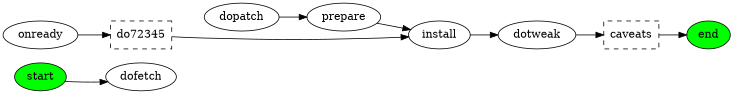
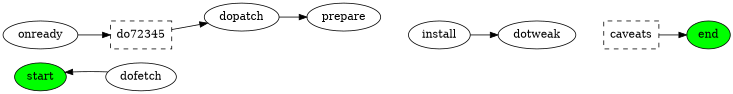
(390, 26) -> none
(586, 35) -> none
(287, 40) -> (186, 27)
(82, 82) -> (90, 72)
